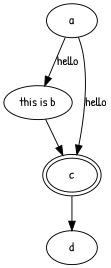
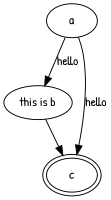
(72, 248) -> none
